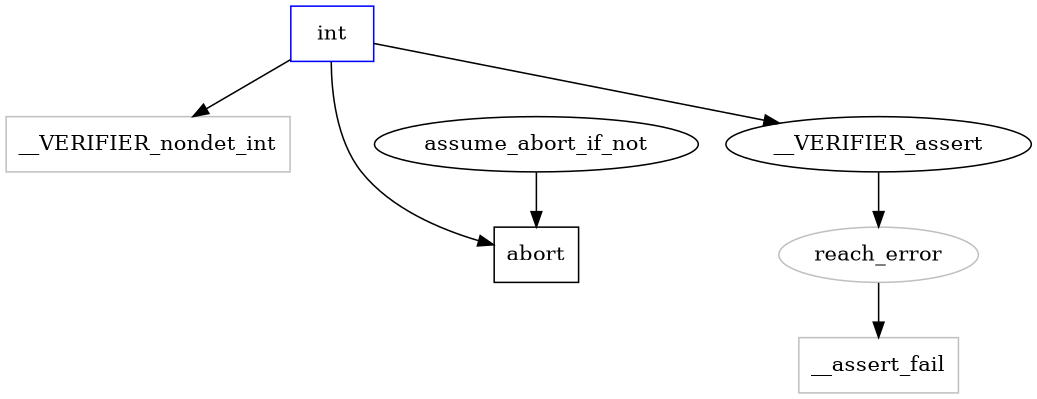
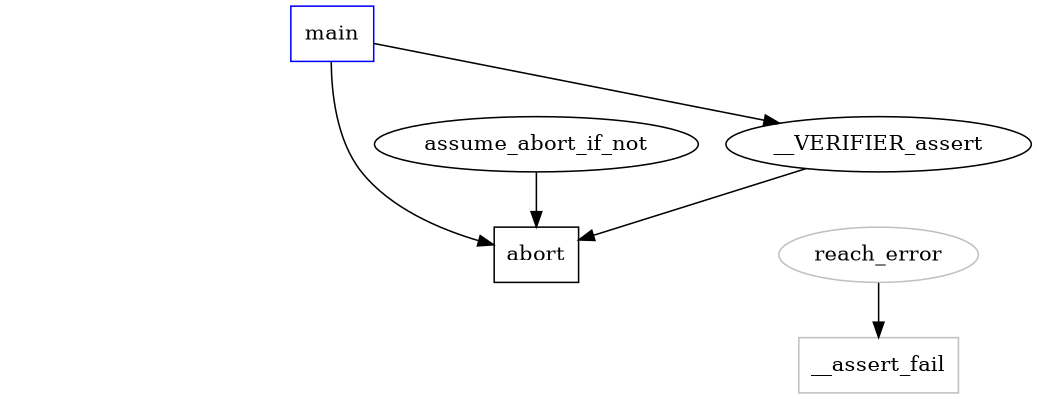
(332, 34) -> (332, 34)
(148, 144) -> none
(879, 192) -> (700, 202)
